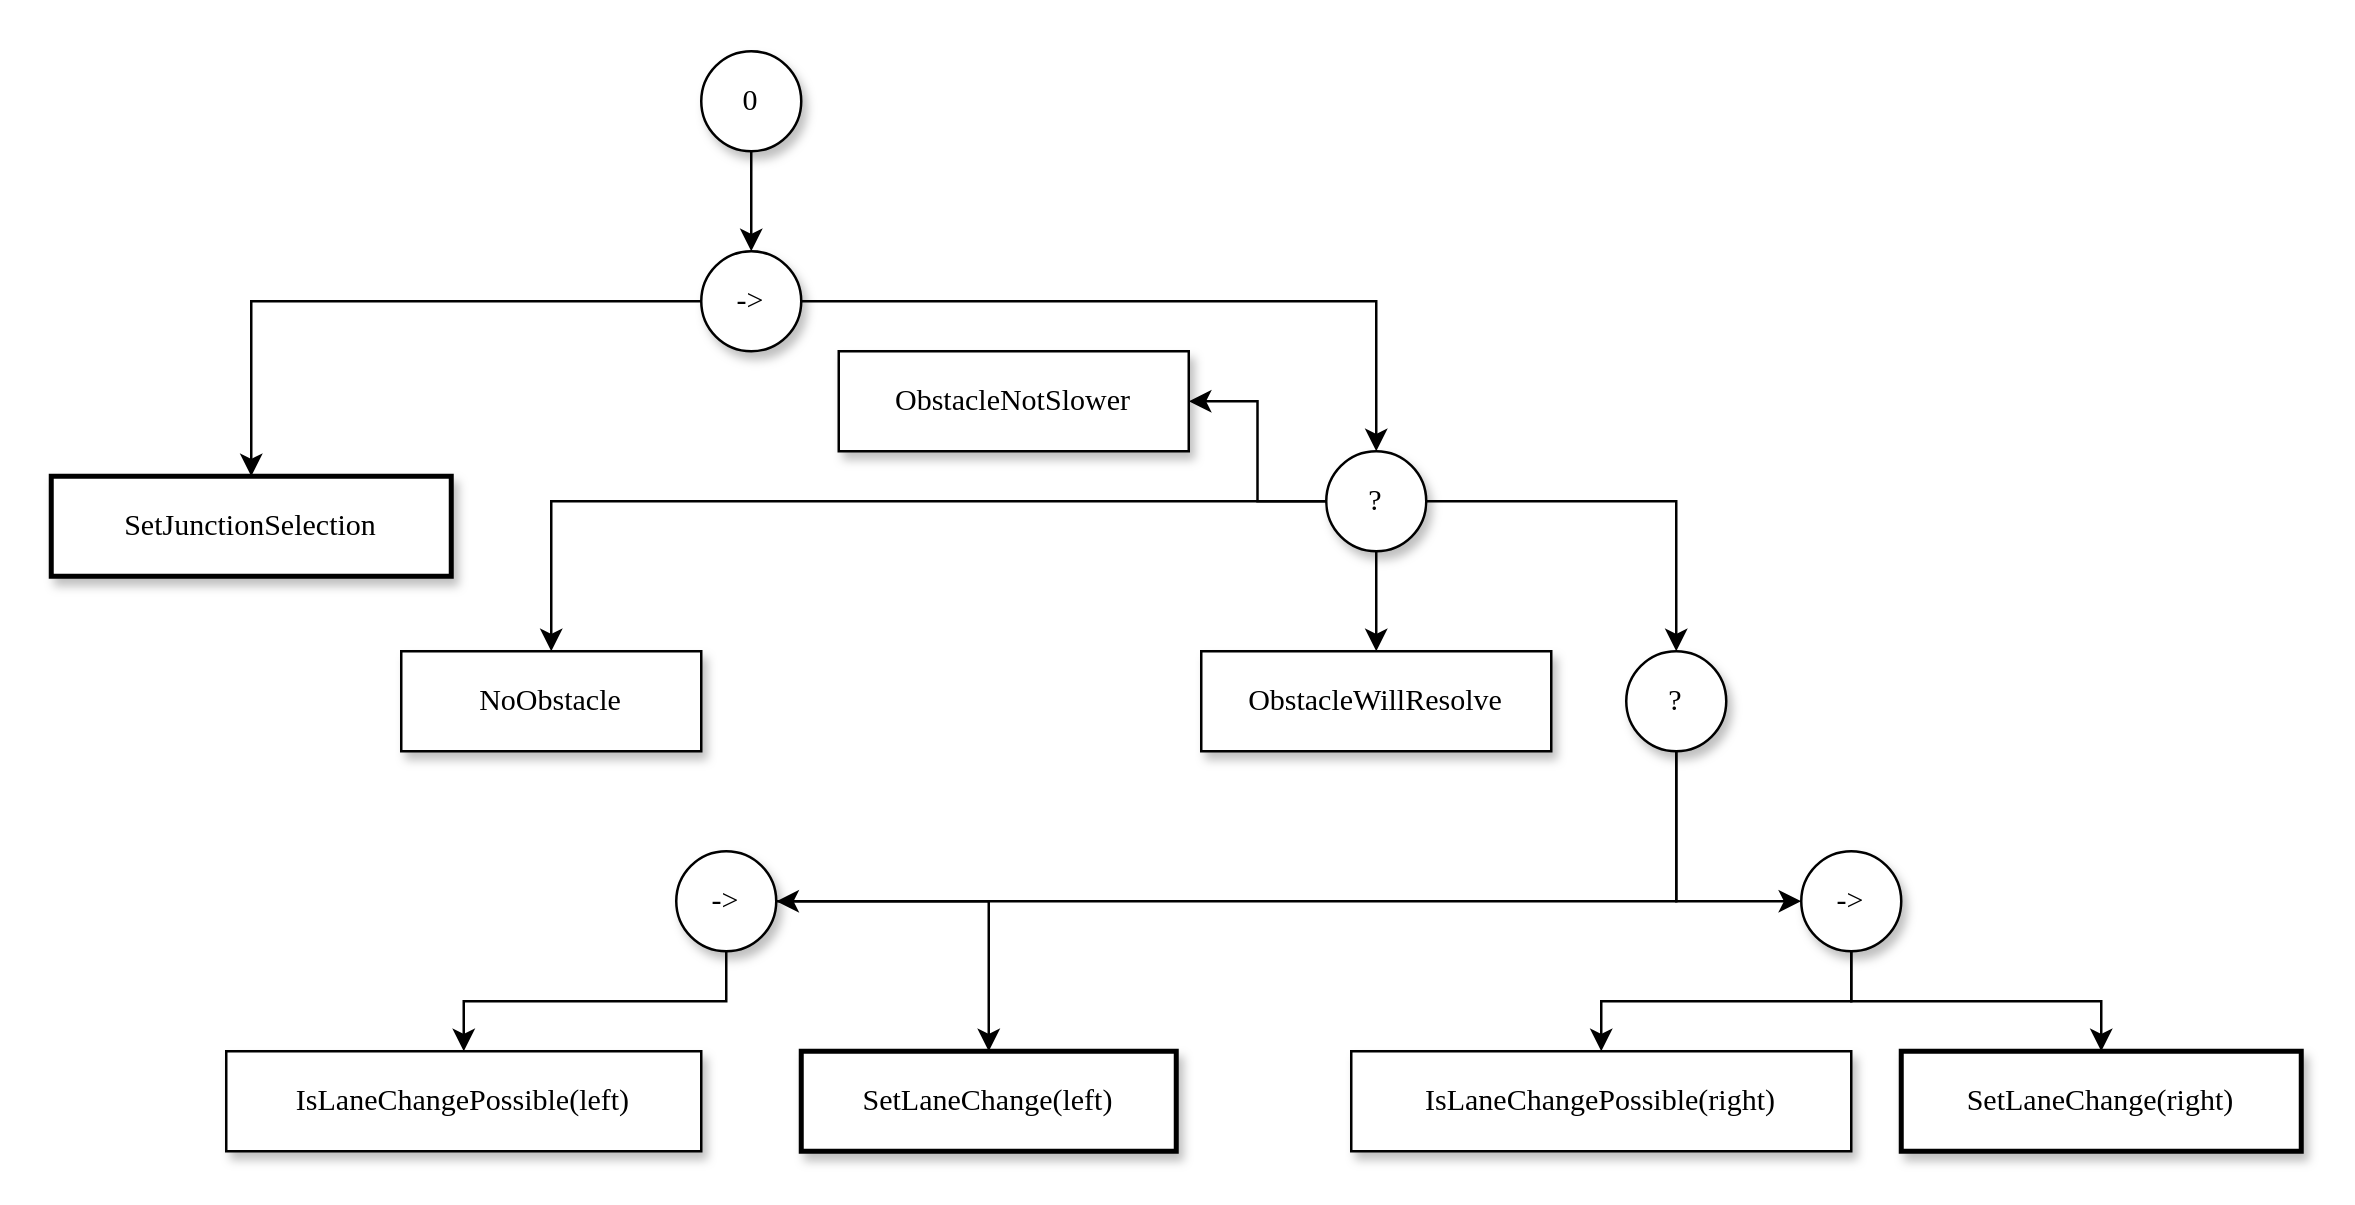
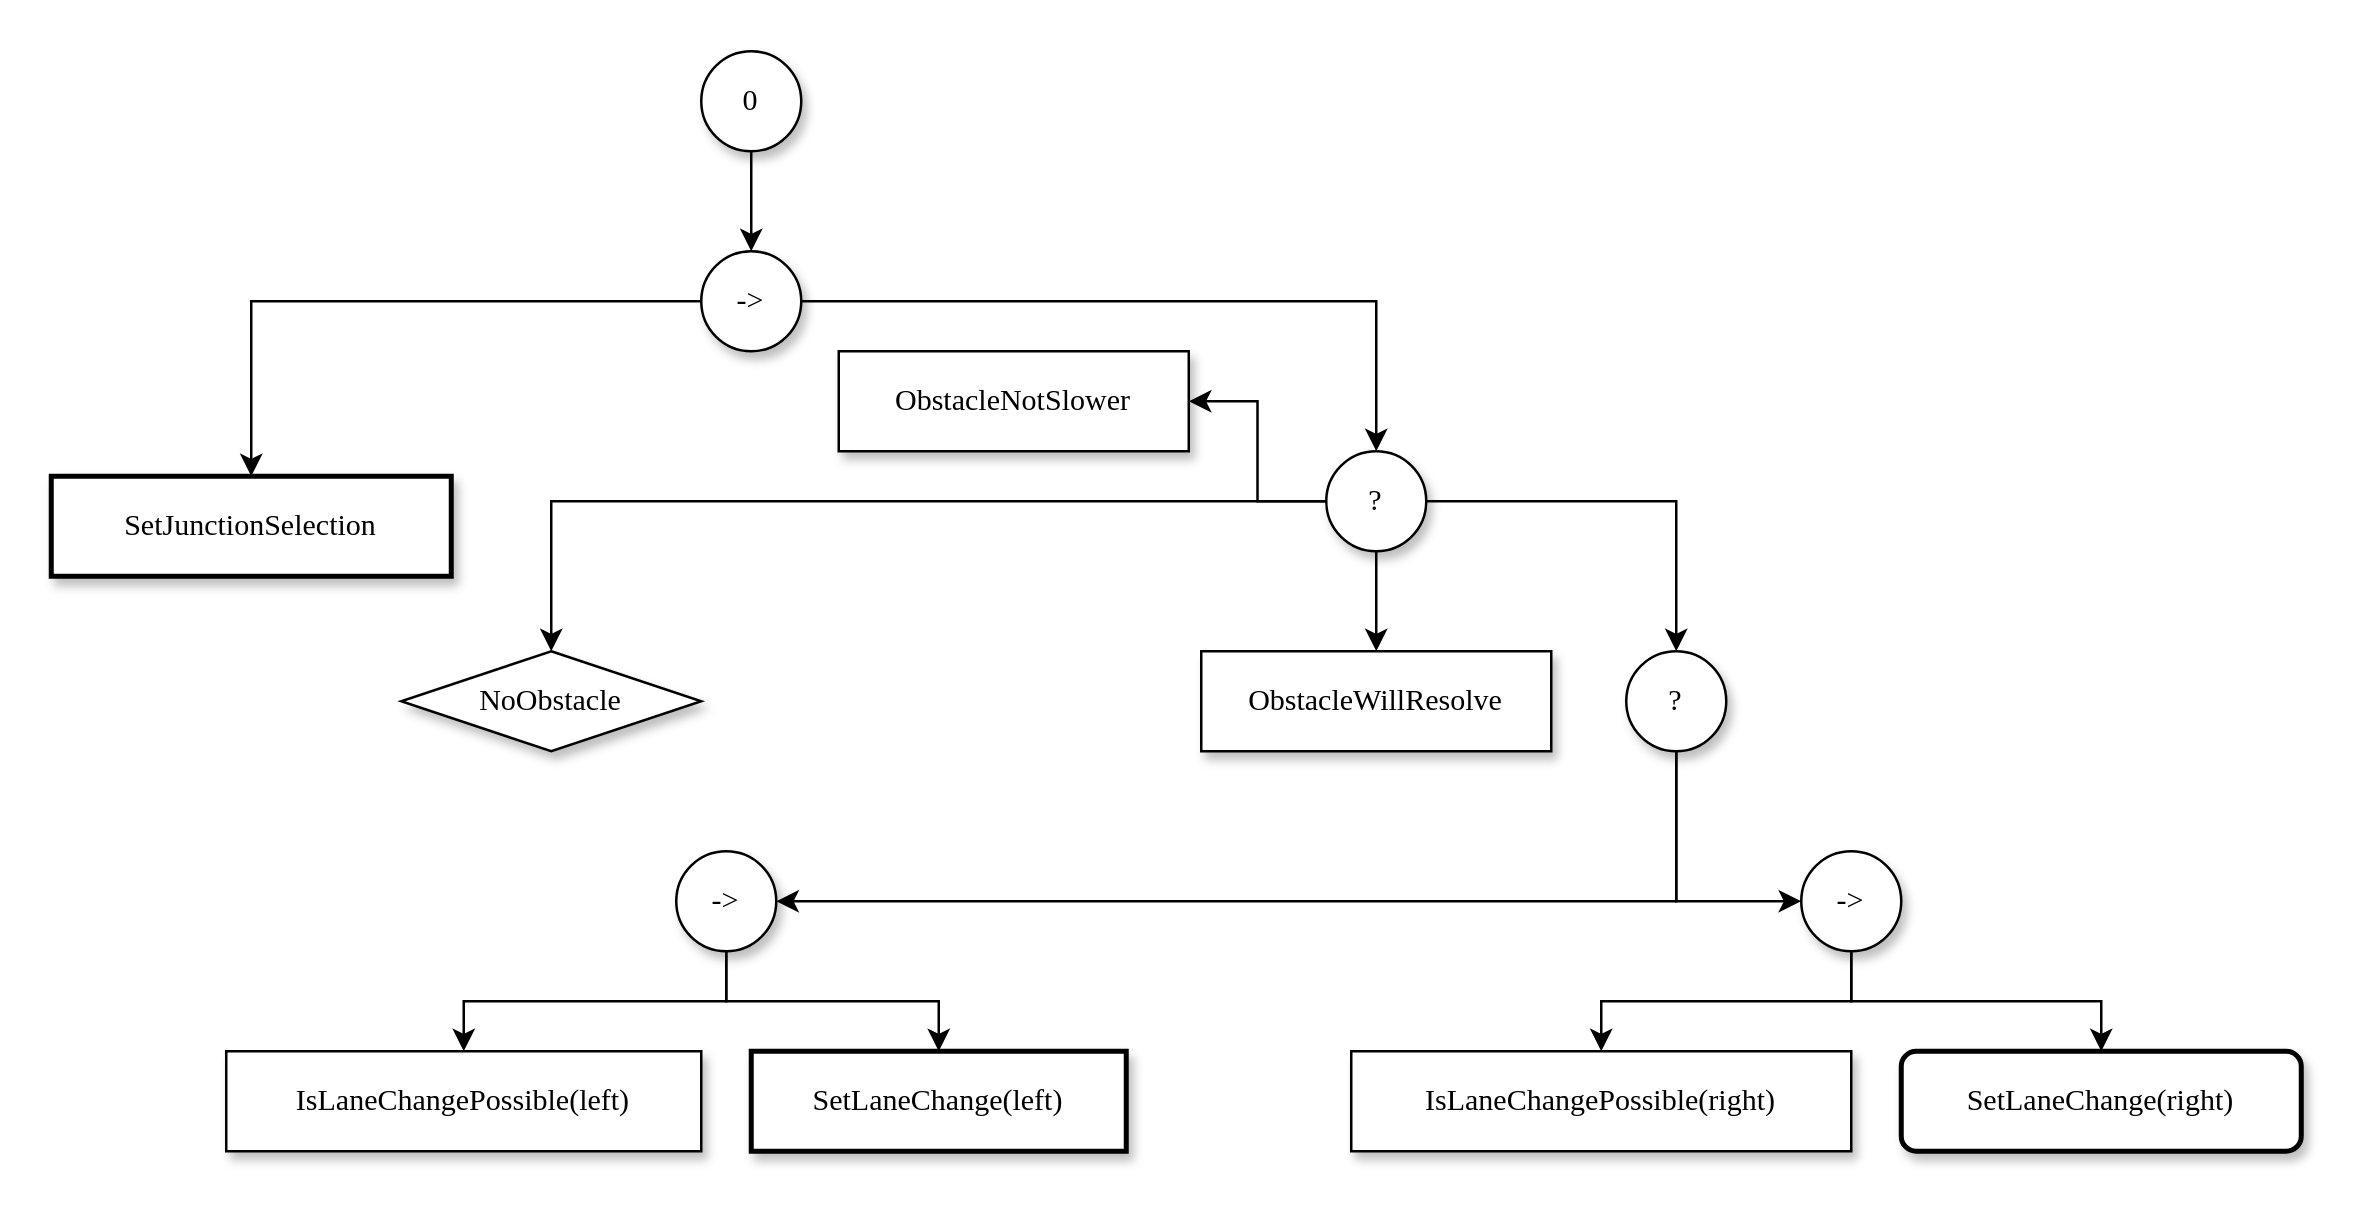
(551, 701) -> (551, 701)
(989, 1101) -> (939, 1101)
(2101, 1101) -> (2101, 1101)
